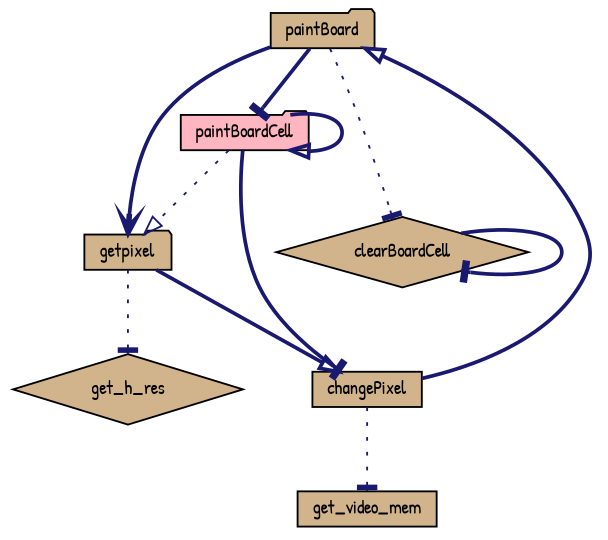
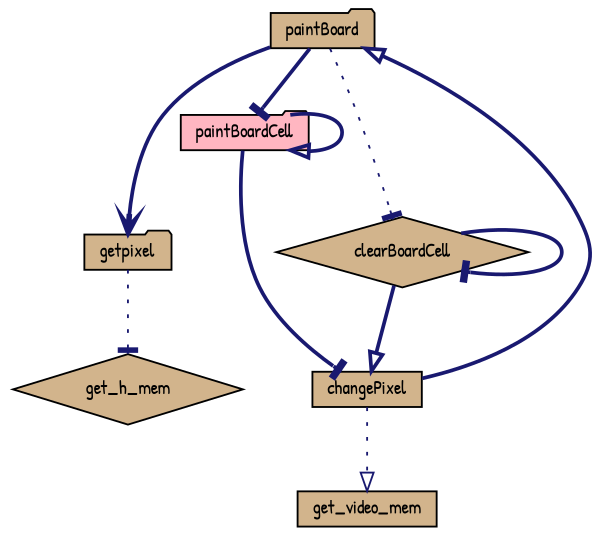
(193, 186) -> none
(239, 316) -> (385, 319)
(128, 389) -> (128, 389)
(367, 440) -> (367, 440)
